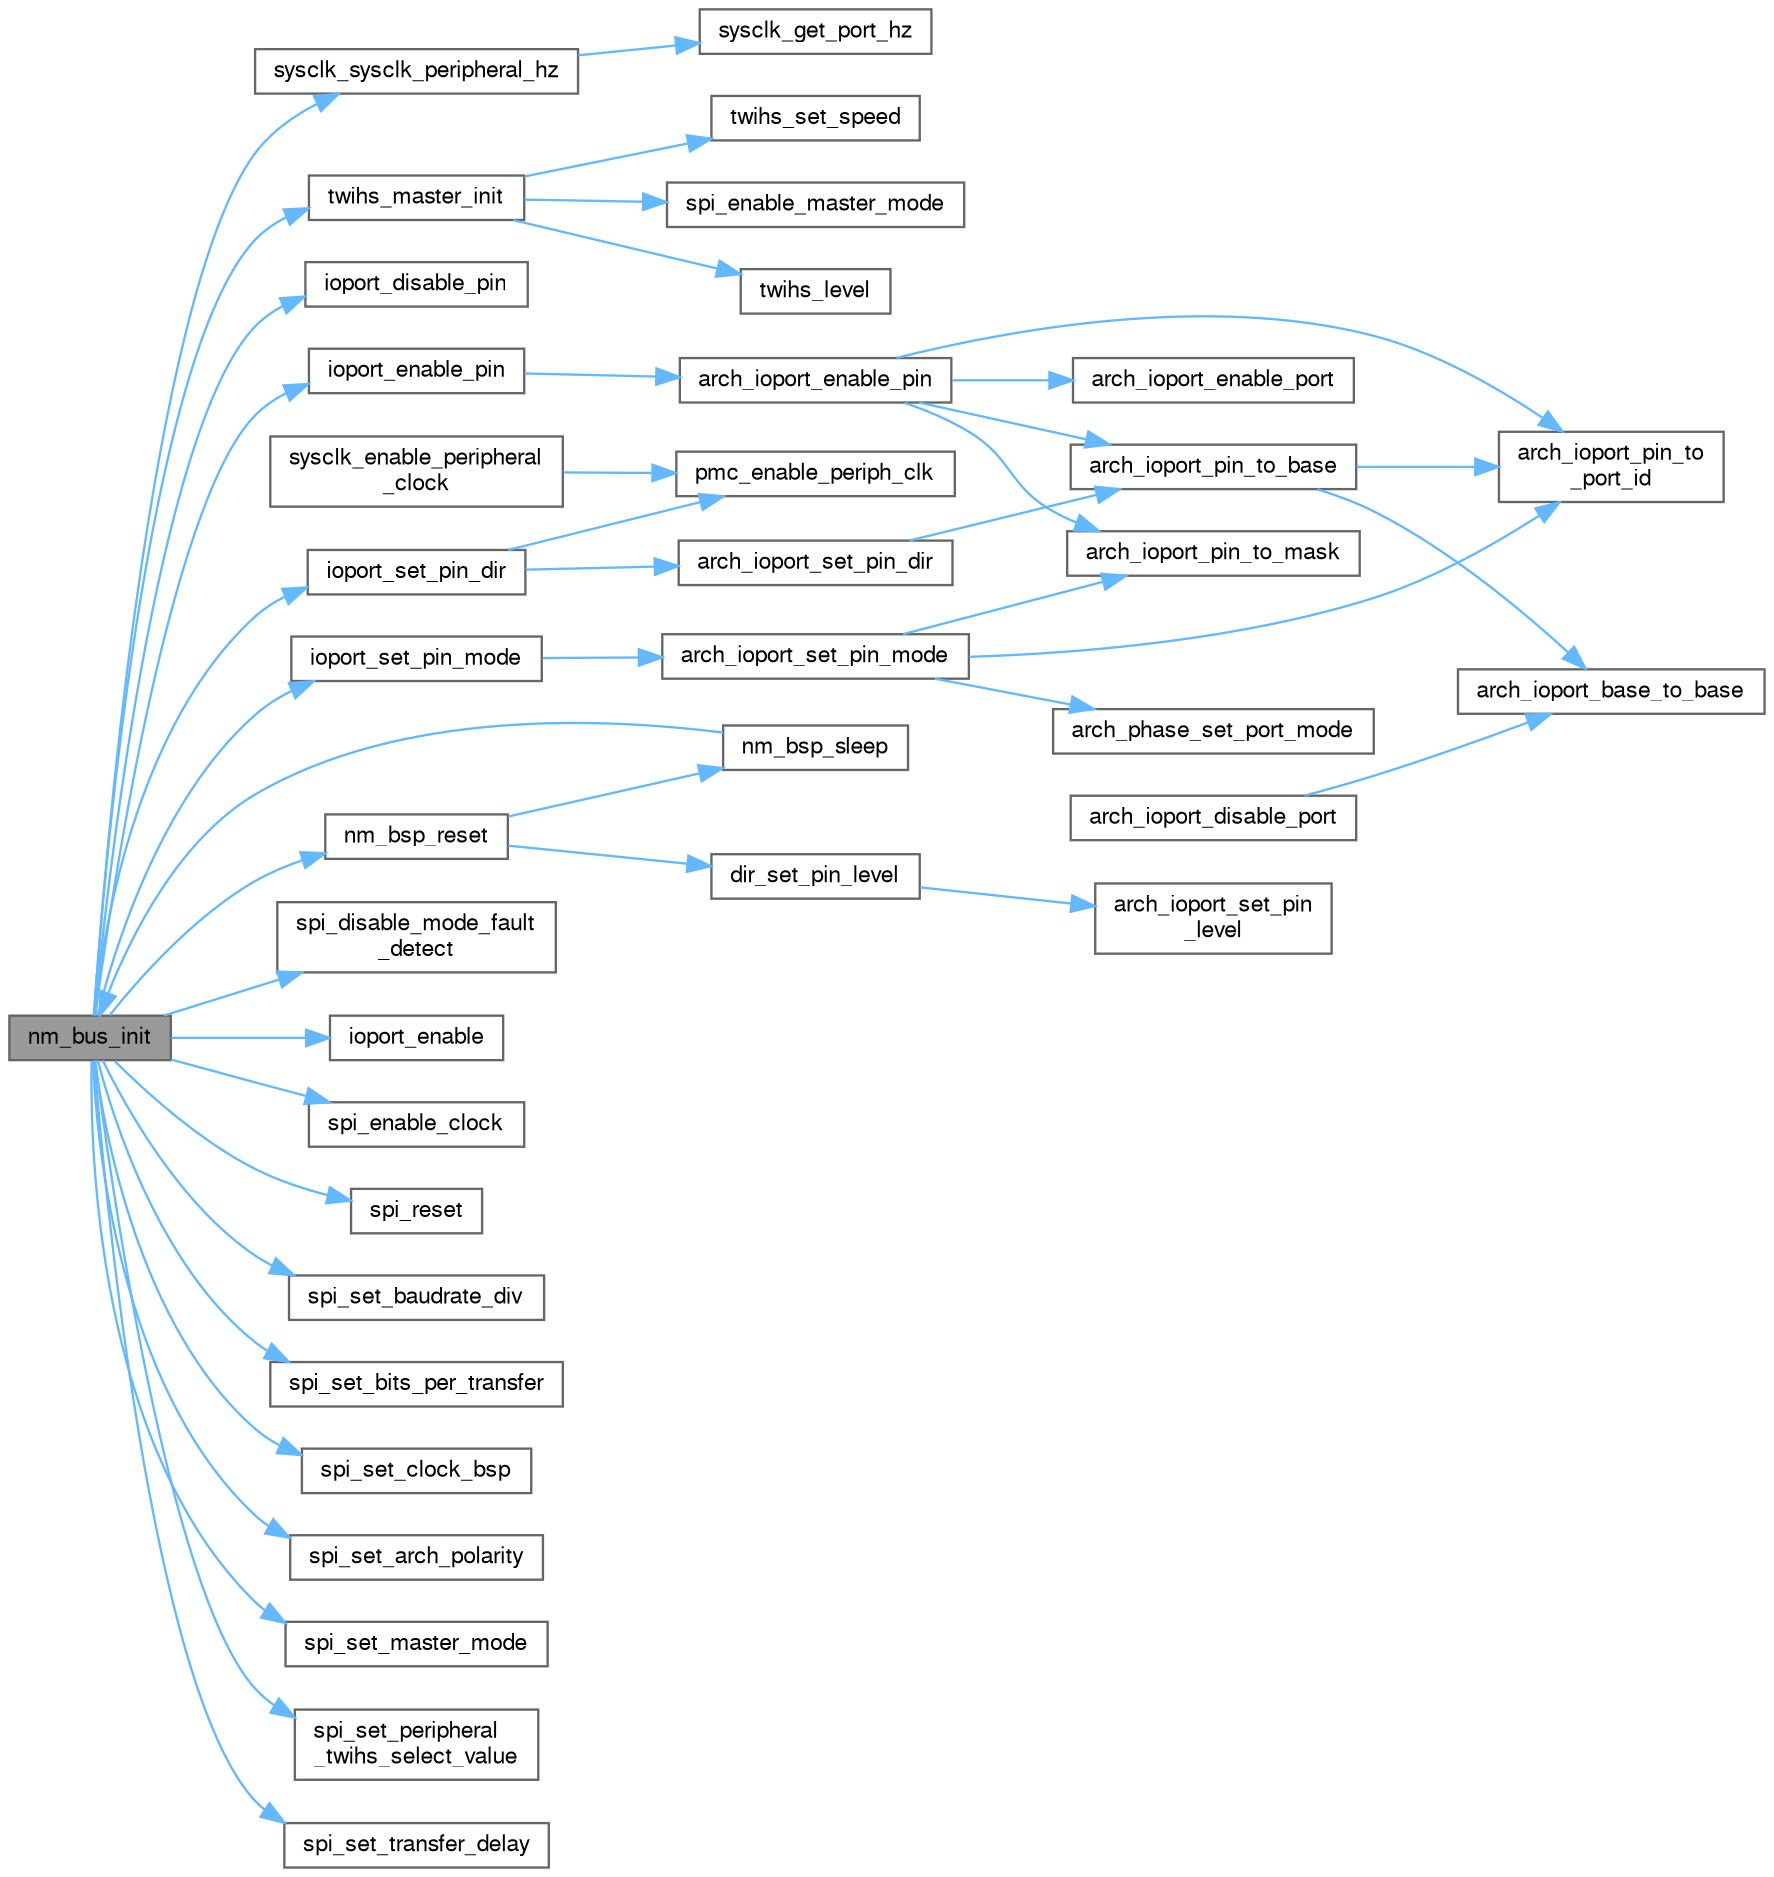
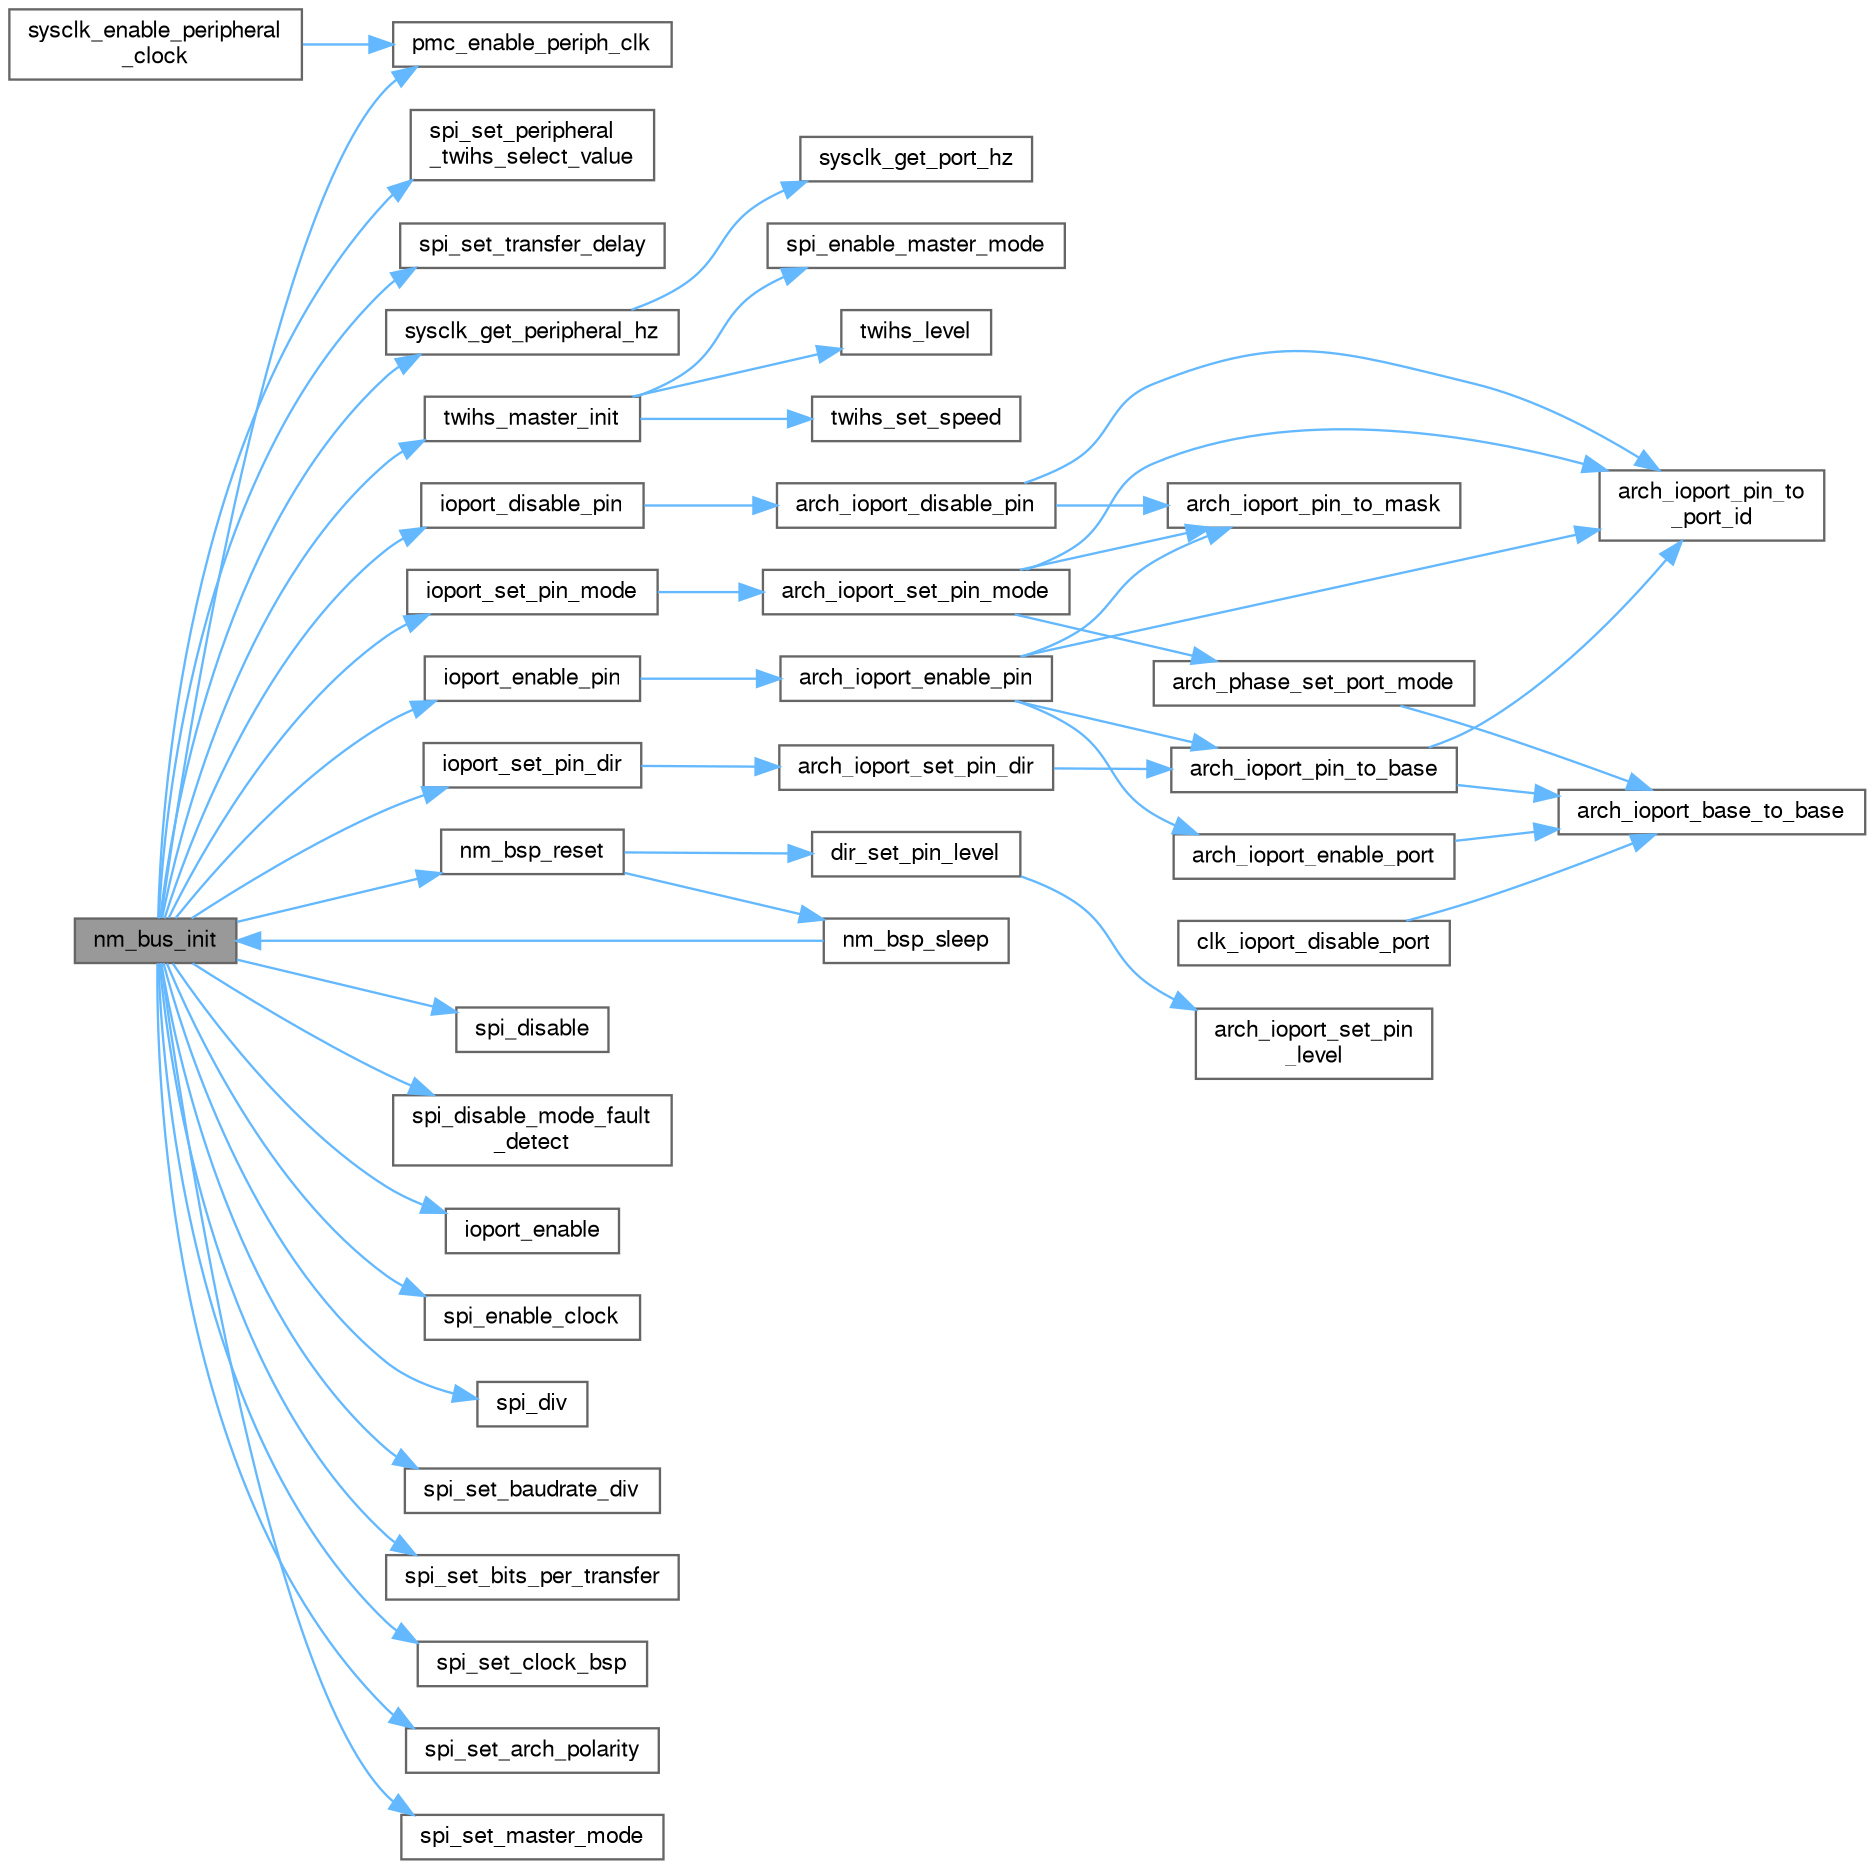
(417, 71) -> (532, 332)
none -> (916, 506)
(604, 526) -> (278, 336)
none -> (1515, 741)
(1213, 818) -> (1314, 943)
none -> (1495, 836)
none -> (532, 1030)
(417, 1211) -> (532, 1404)
